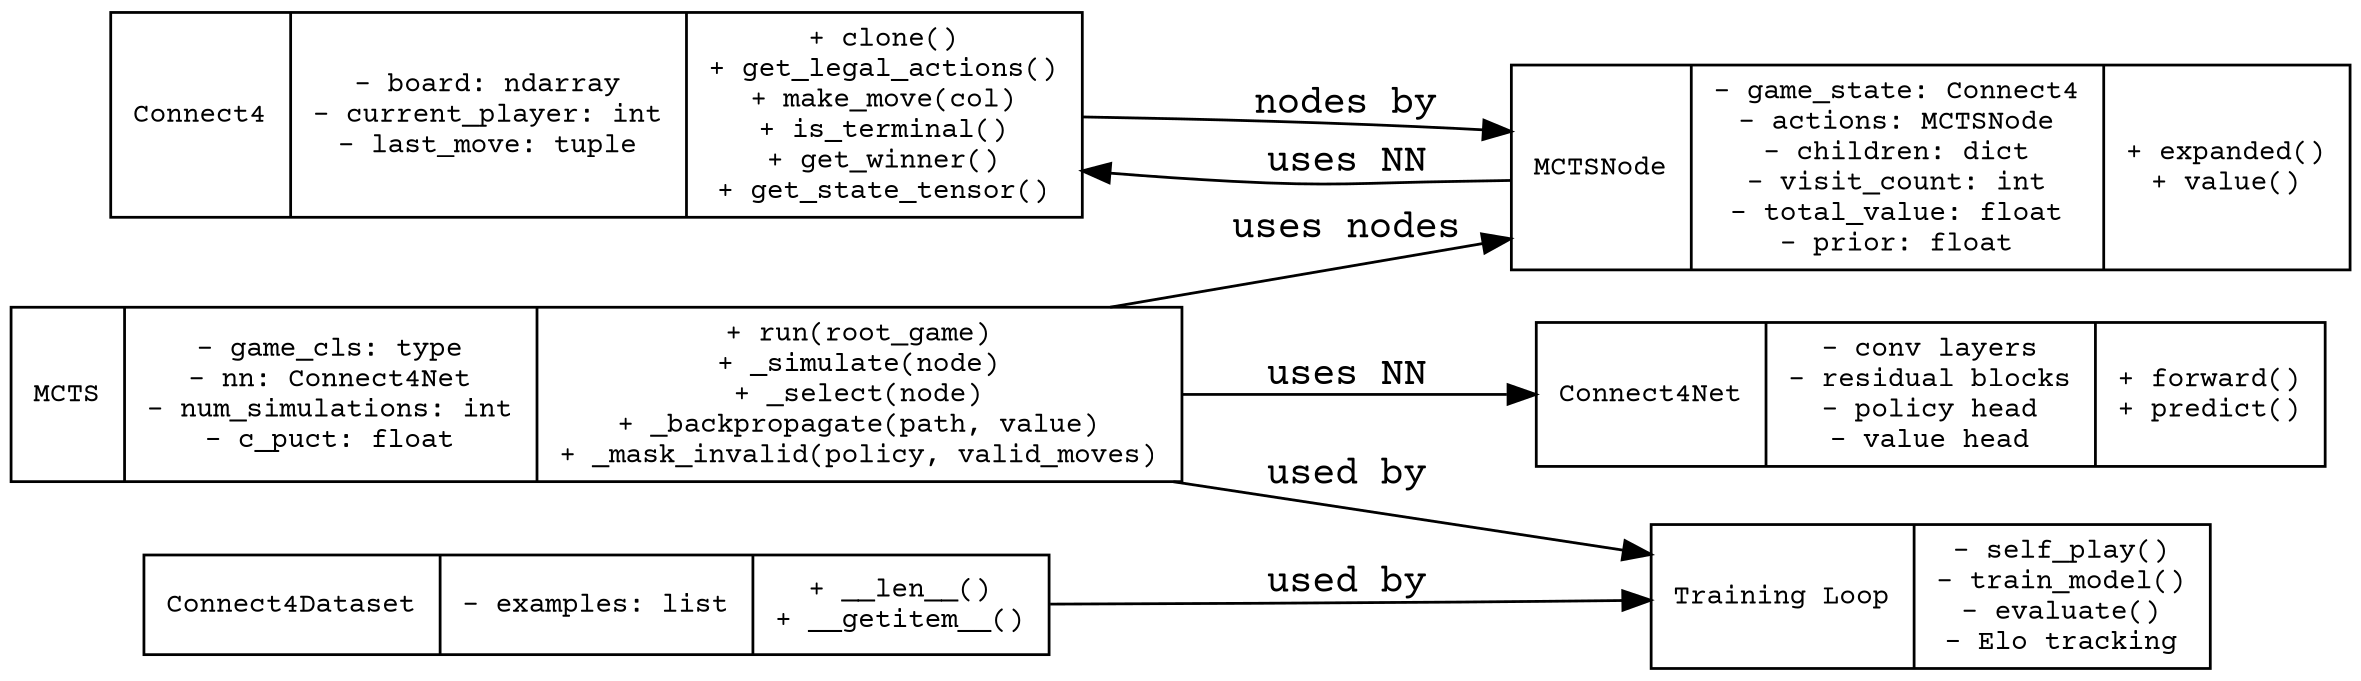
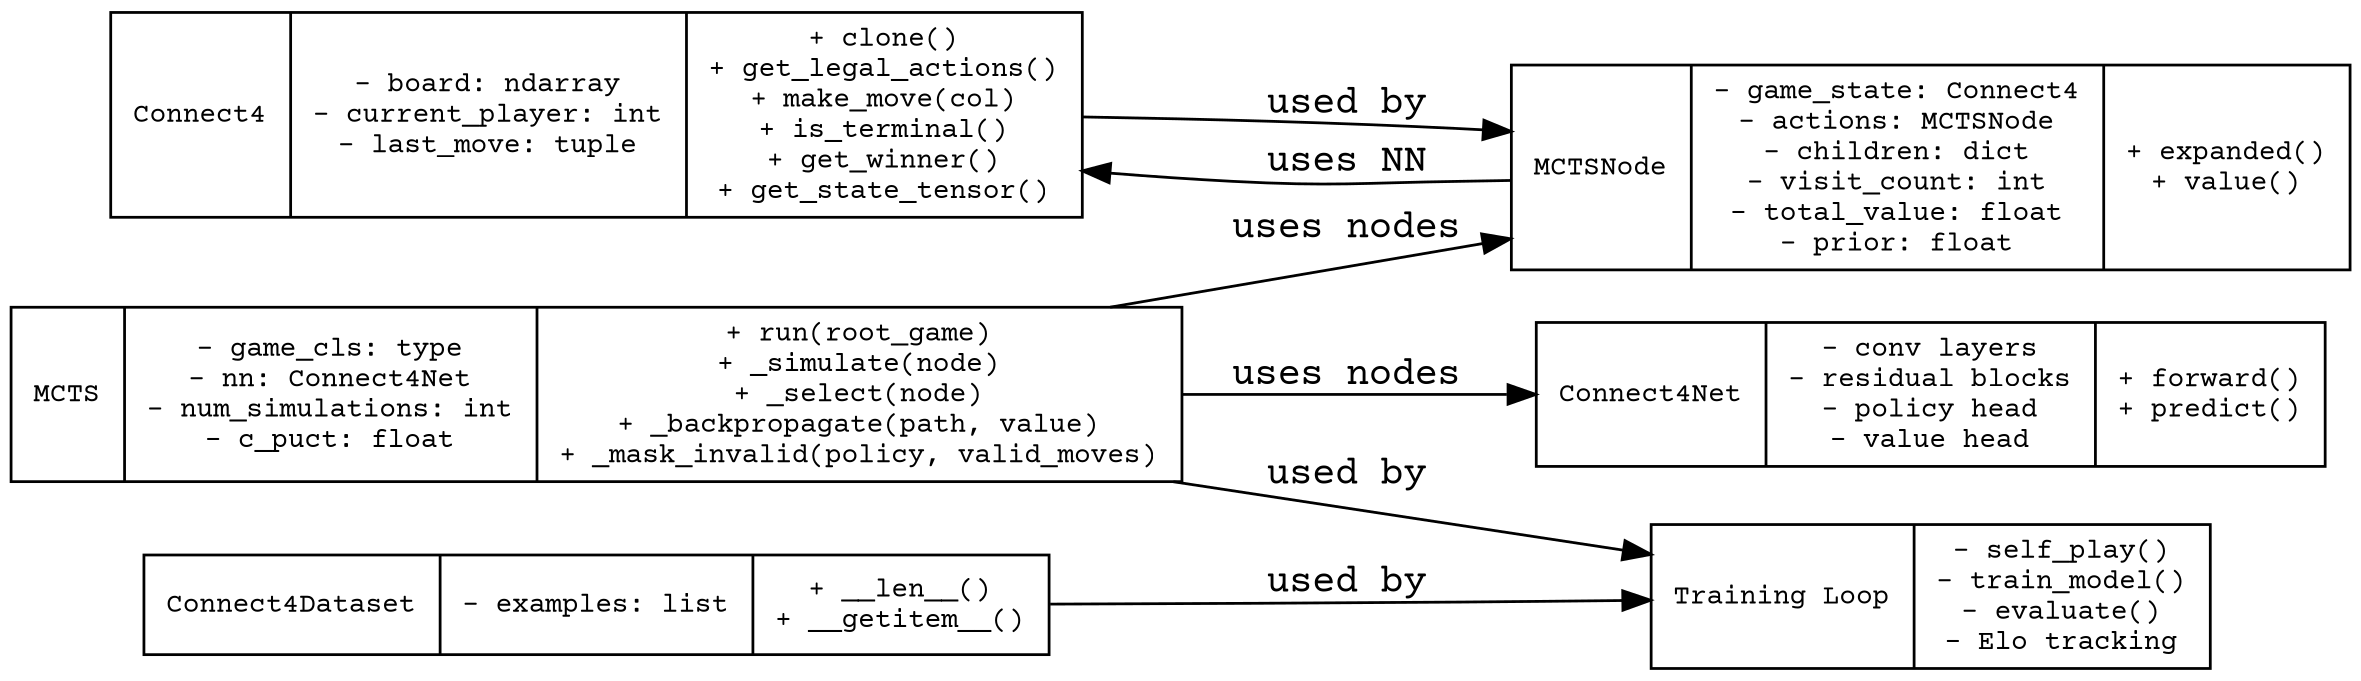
(1347, 102) -> (1347, 102)
(1347, 374) -> (1347, 374)
